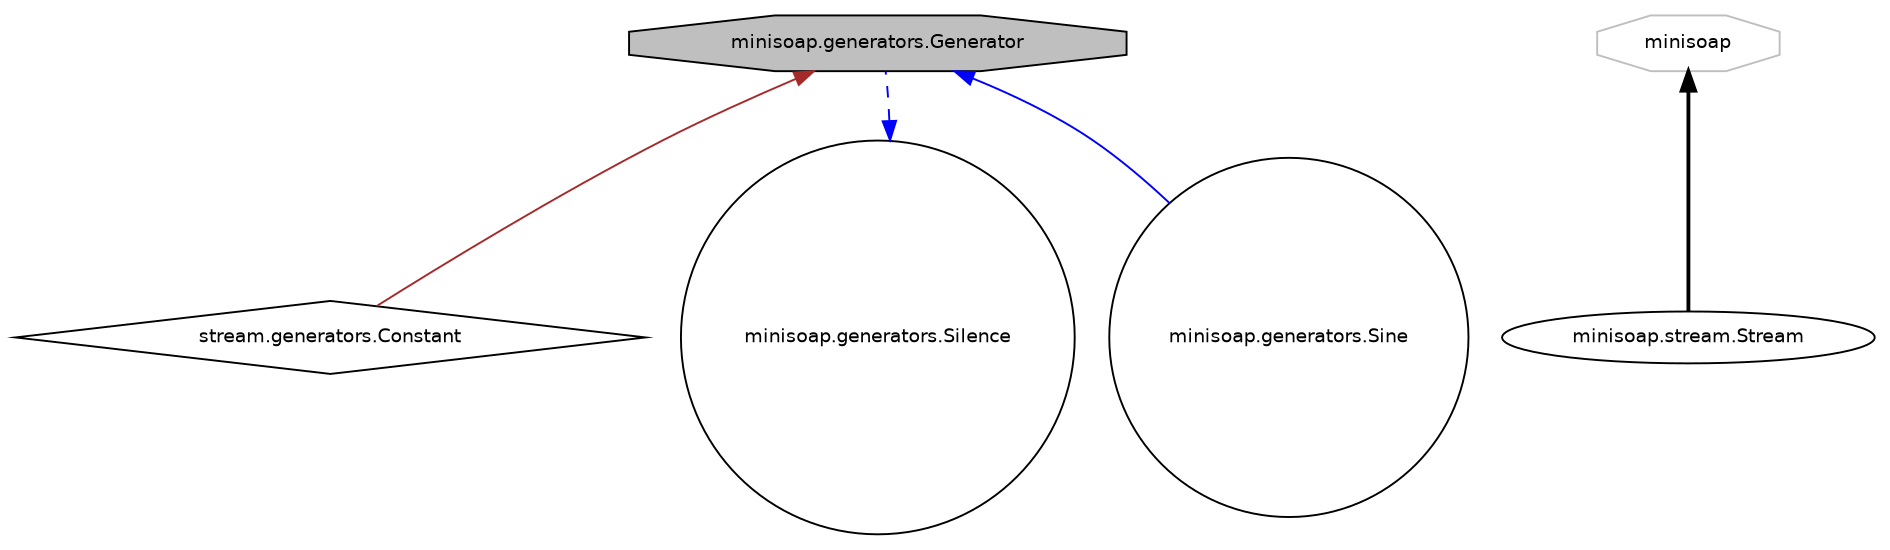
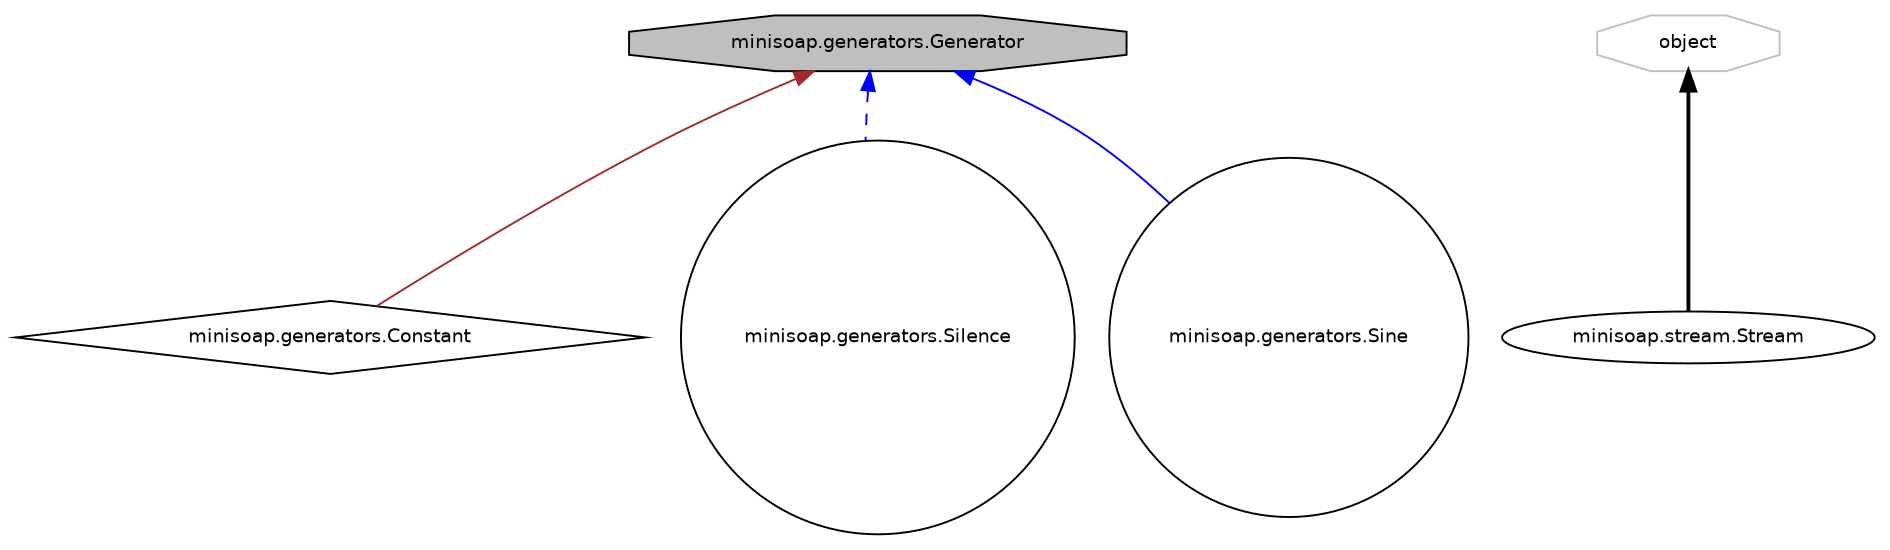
(1688, 43) -> (1688, 43)
(888, 96) -> (867, 115)
(330, 337) -> (330, 337)
